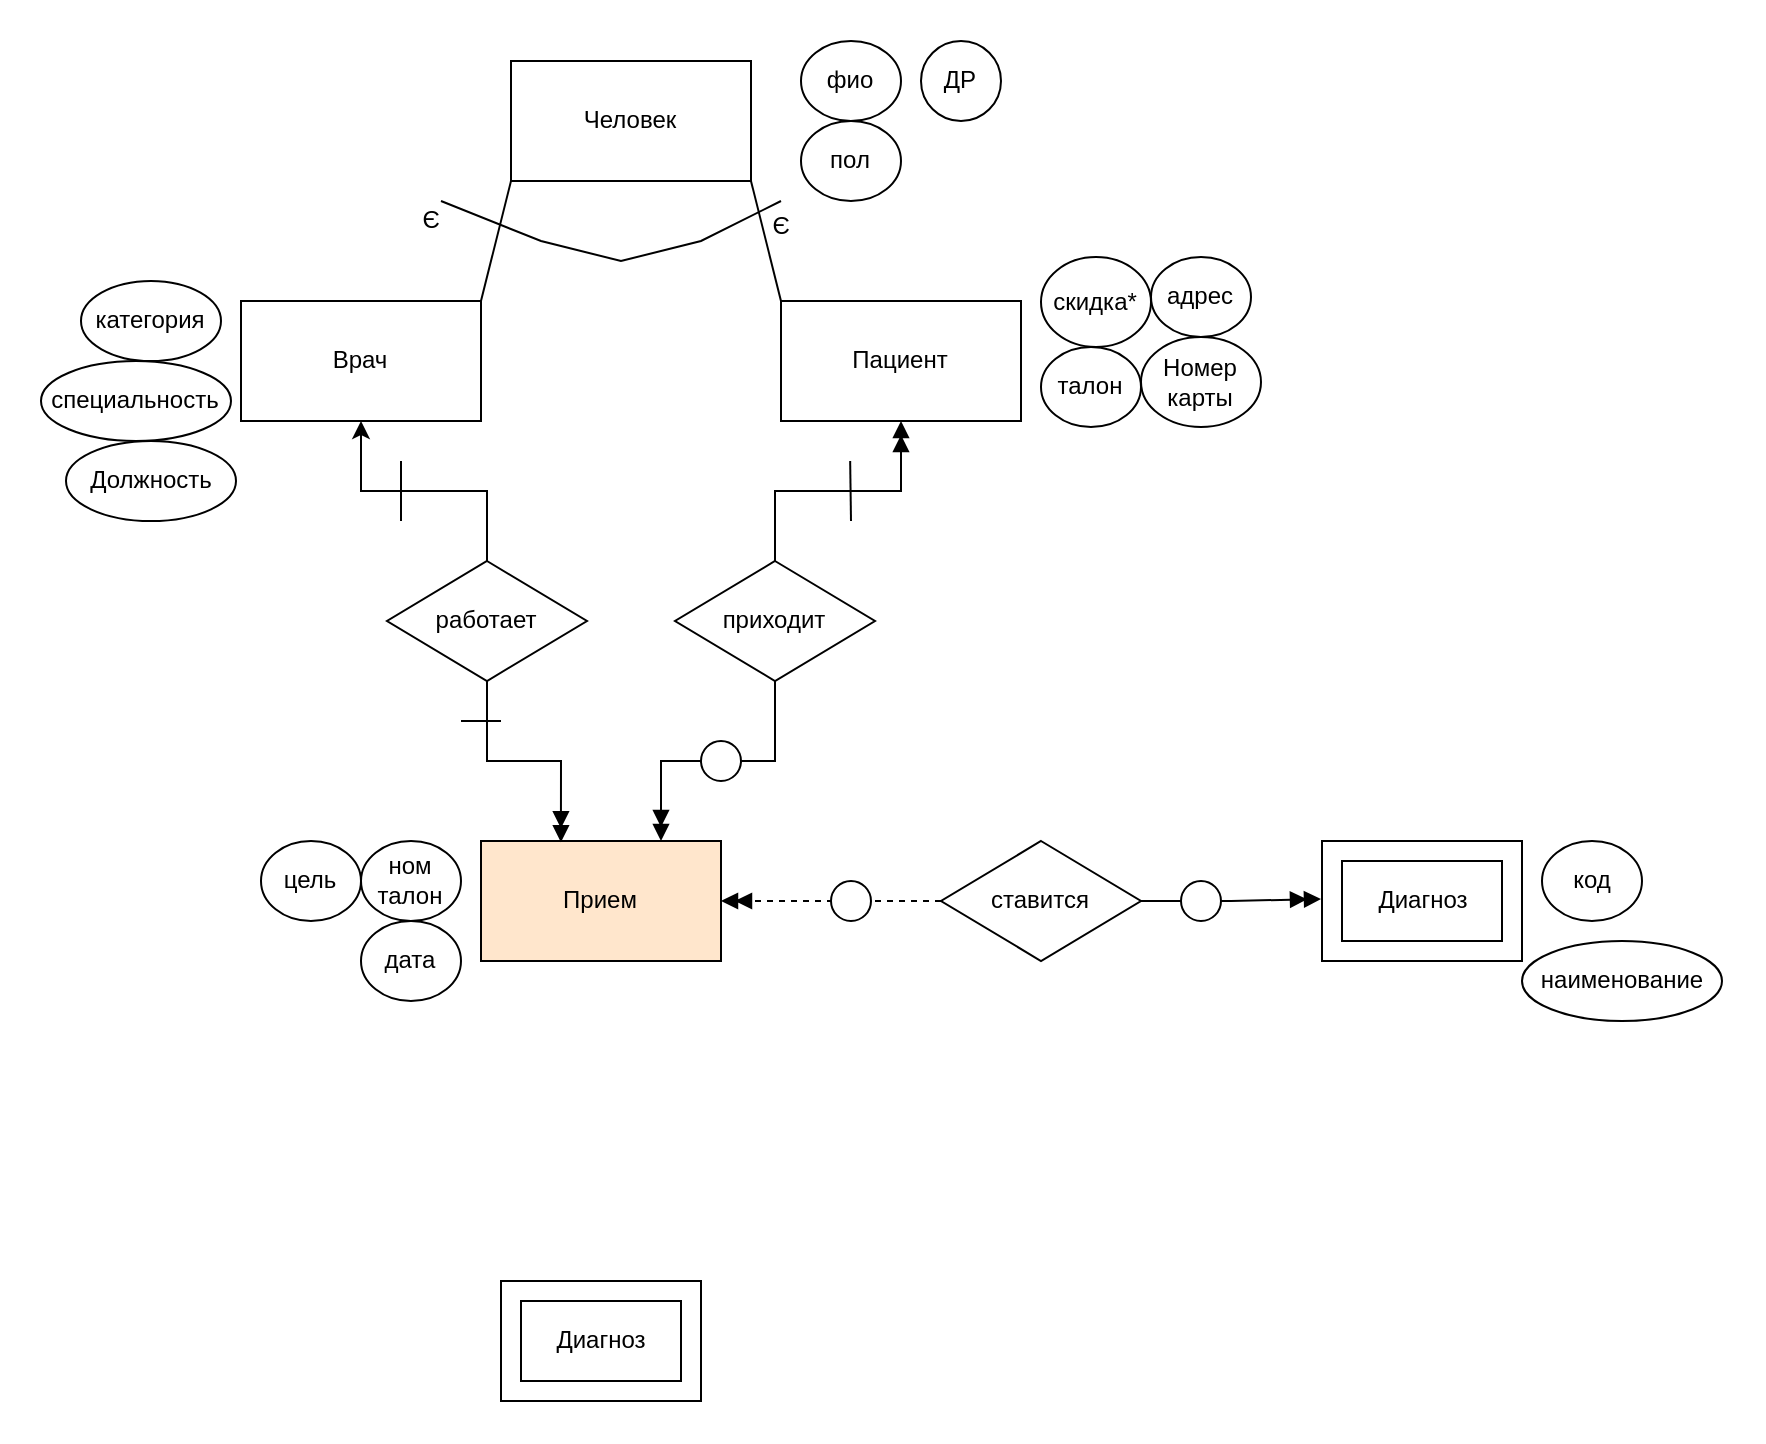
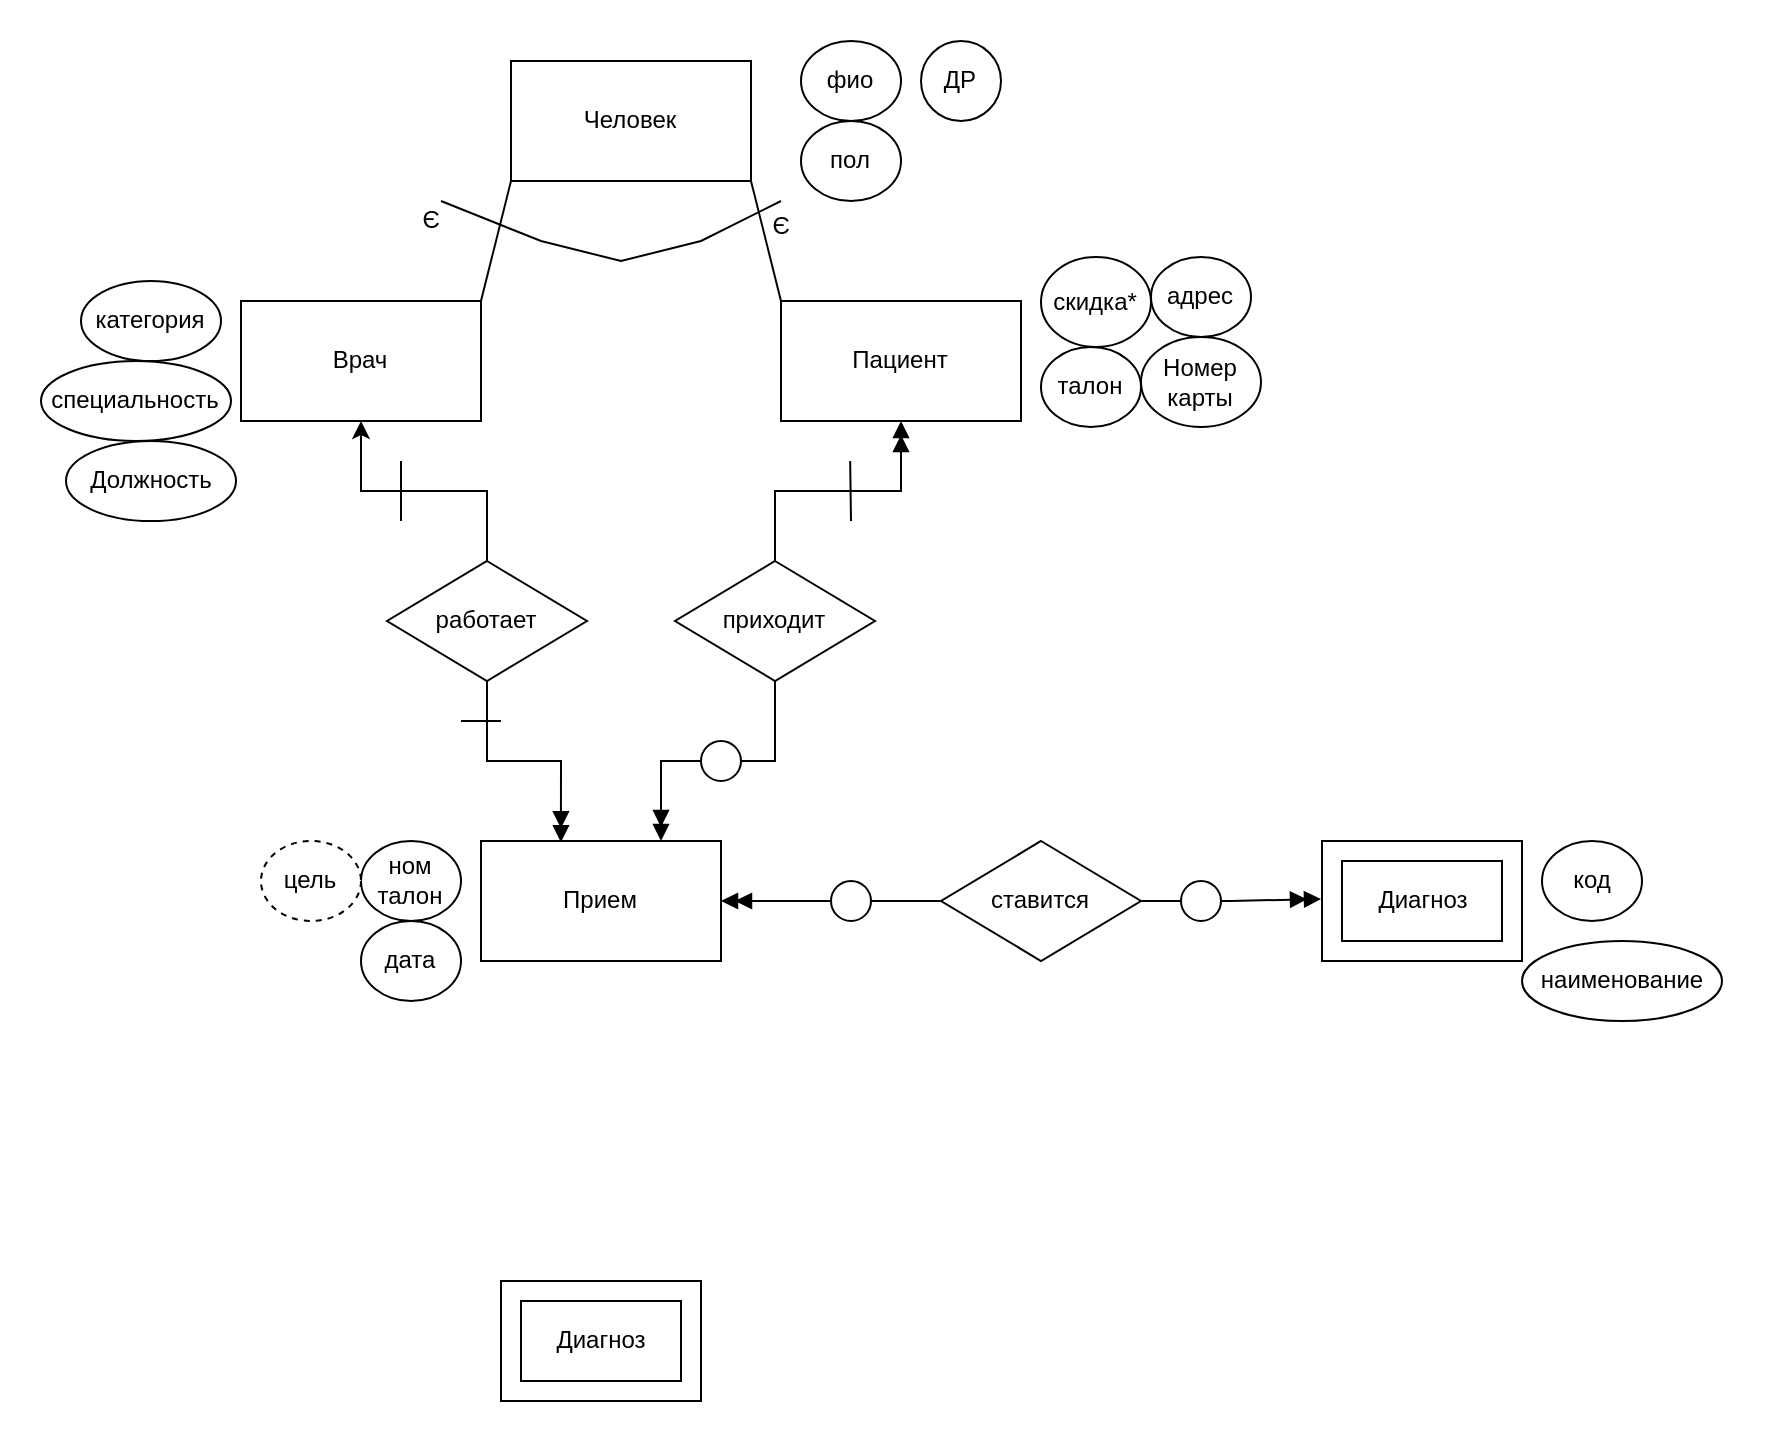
(311, 881) -> (311, 881)
(601, 901) -> (601, 901)
(789, 901) -> (789, 901)
